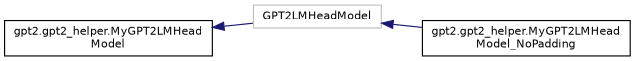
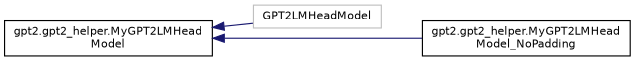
(408, 26) -> (323, 38)
